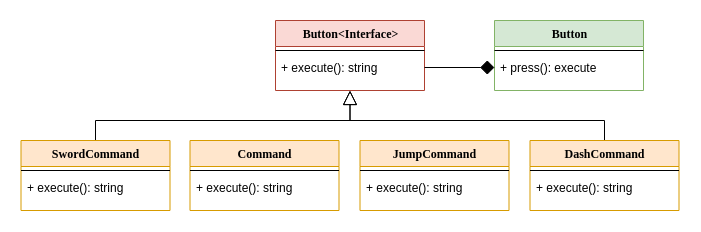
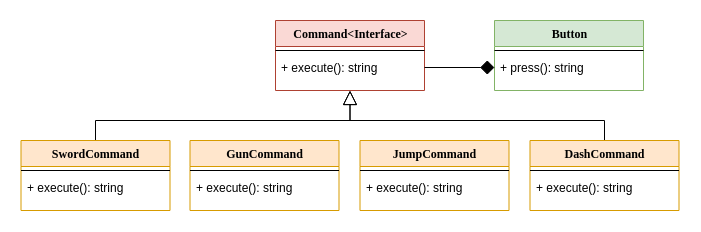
(351, 35) -> (351, 35)
(556, 69) -> (551, 69)
(265, 155) -> (265, 155)
